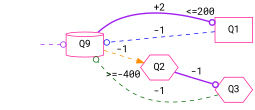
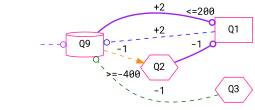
(159, 31) -> (159, 31)
(194, 78) -> (193, 55)
